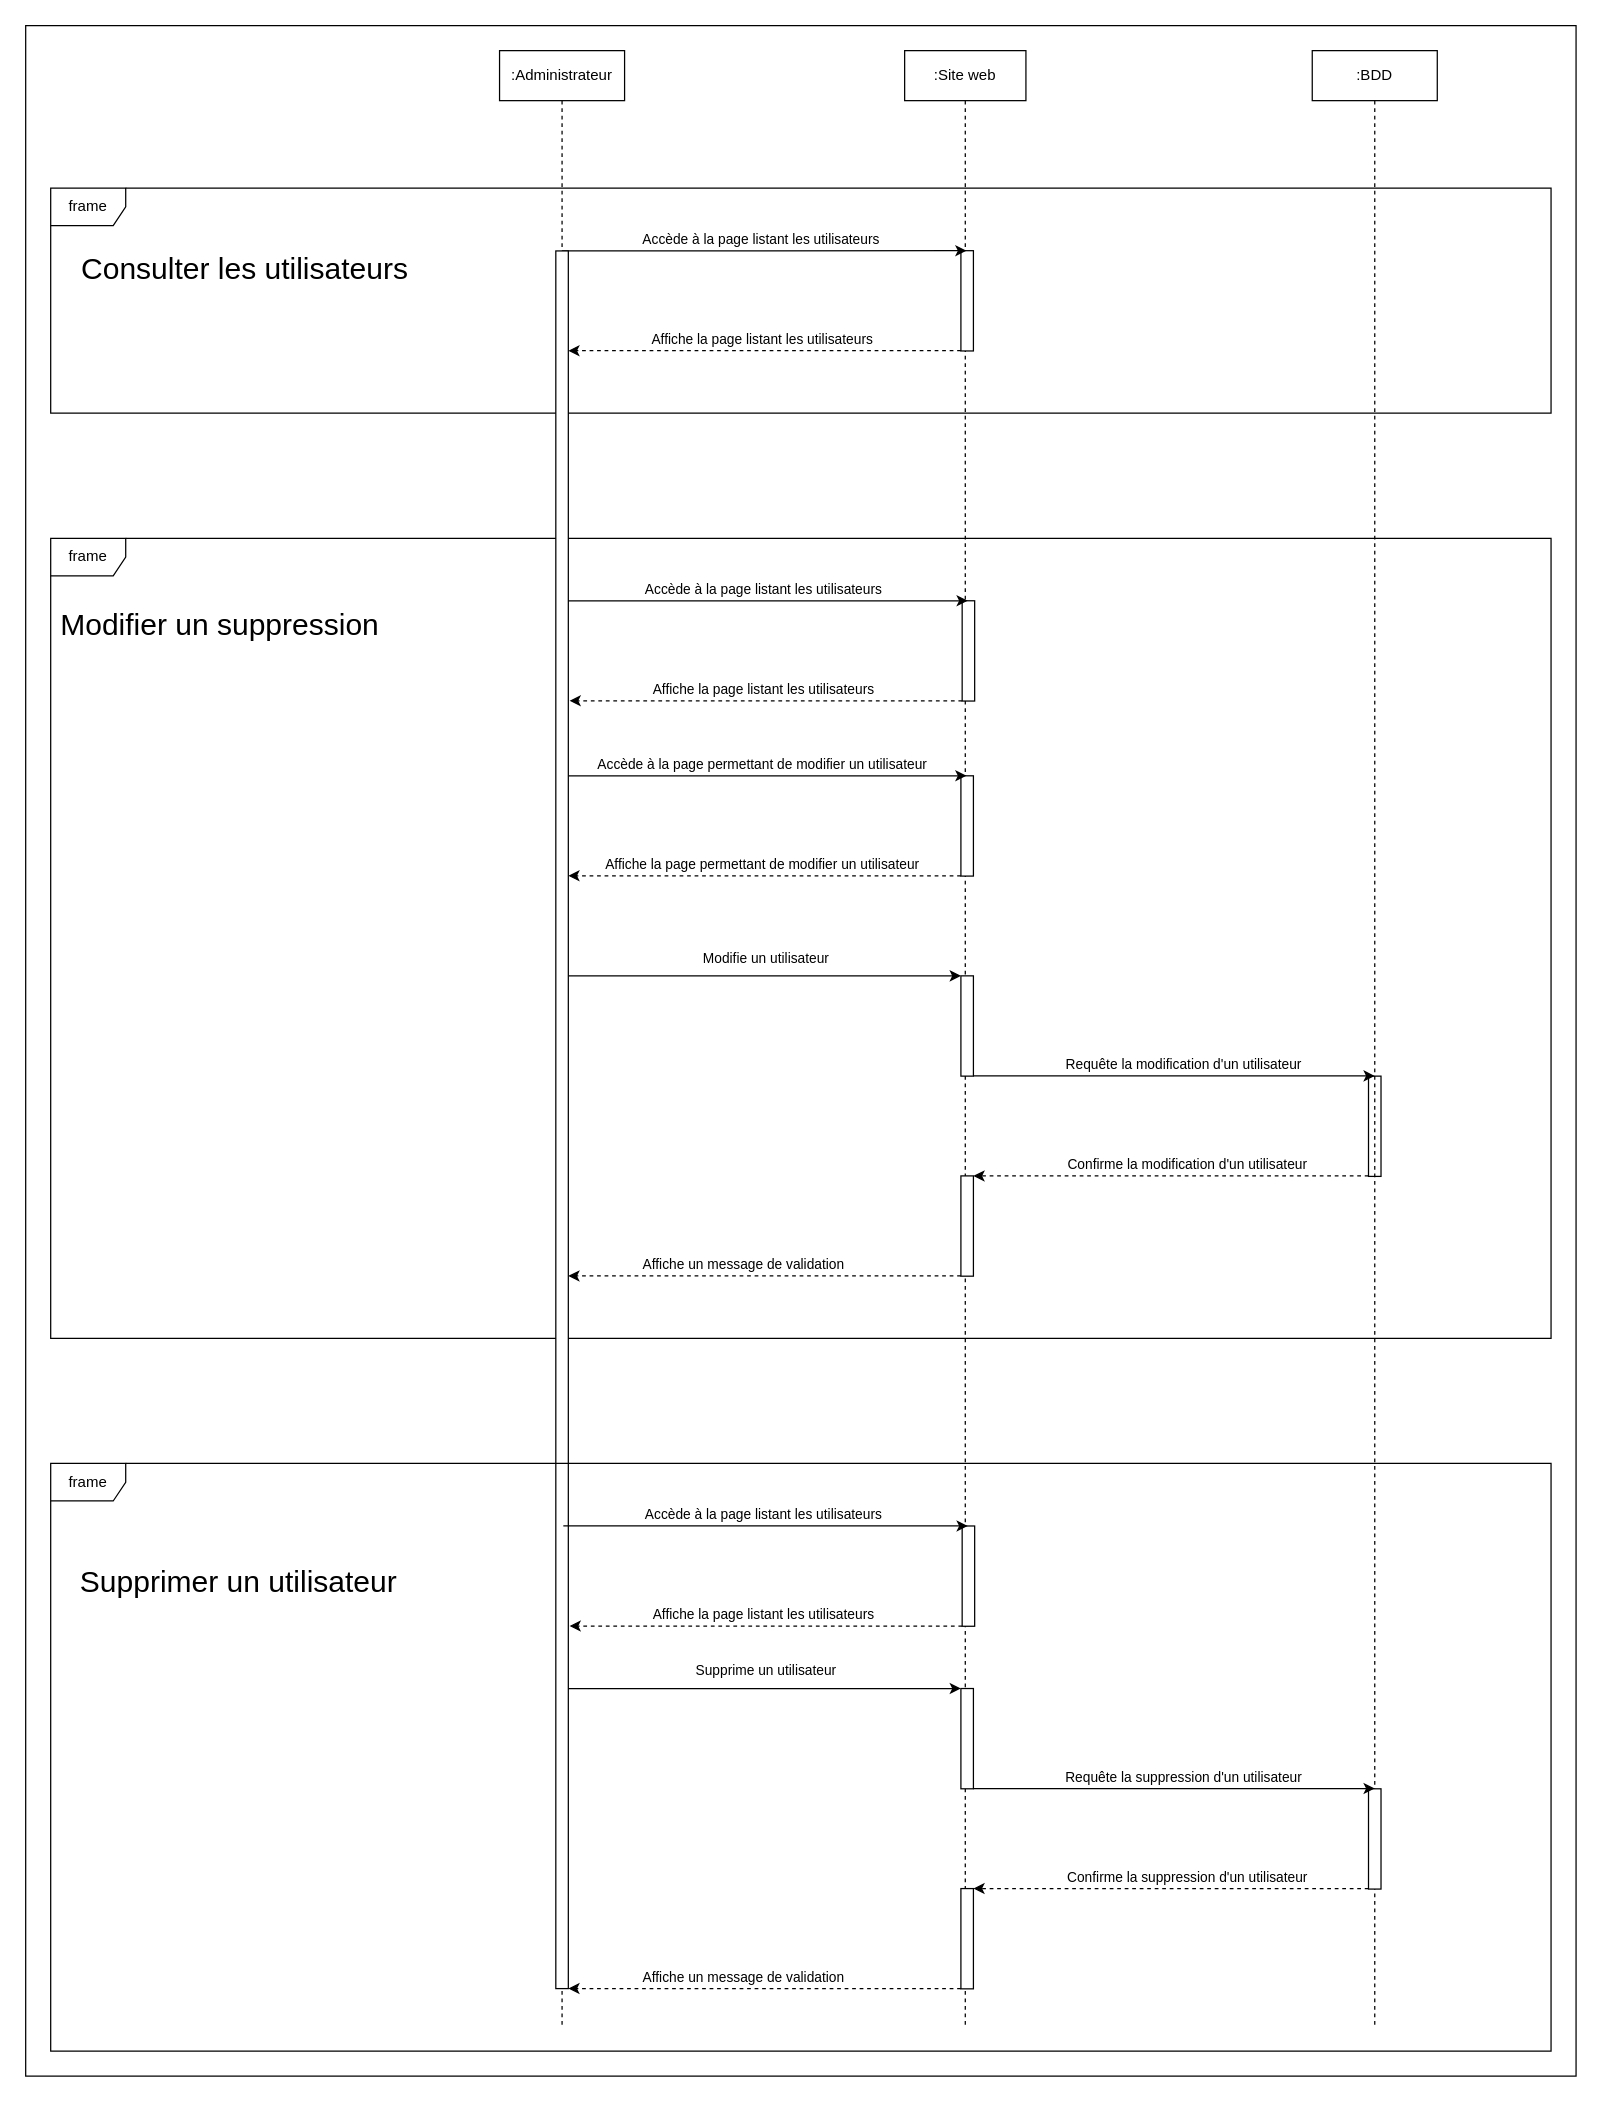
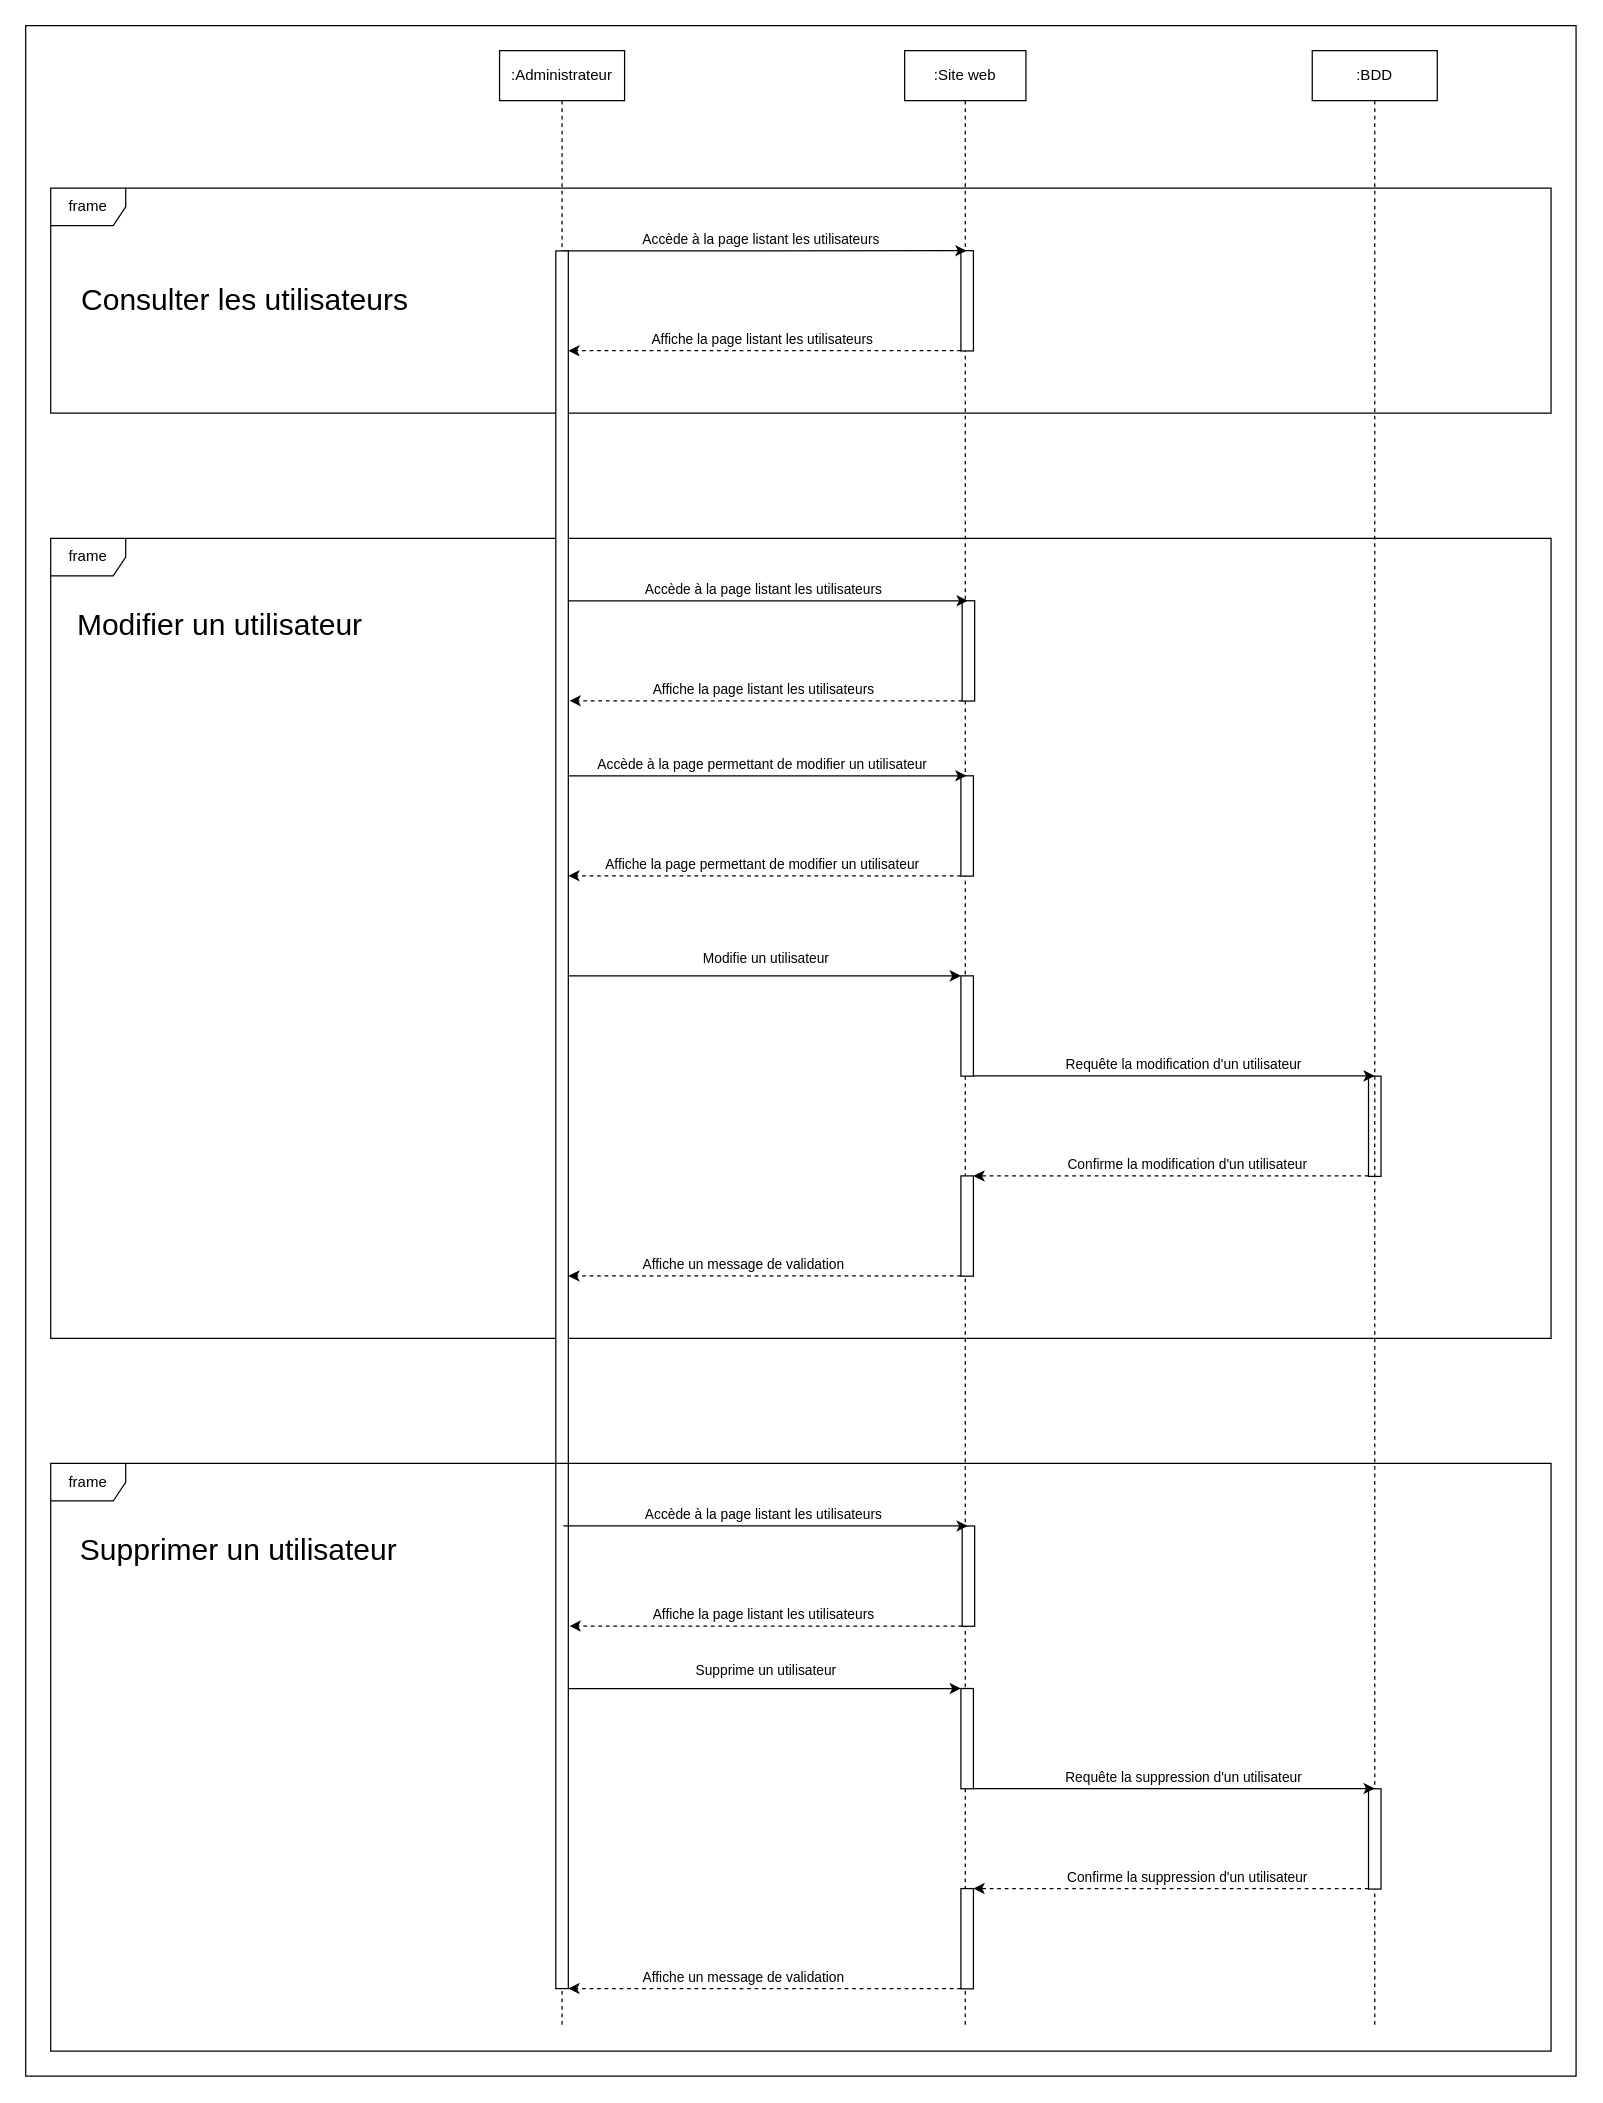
(244, 269) -> (244, 301)
(220, 626) -> (220, 626)
(238, 1582) -> (238, 1551)
